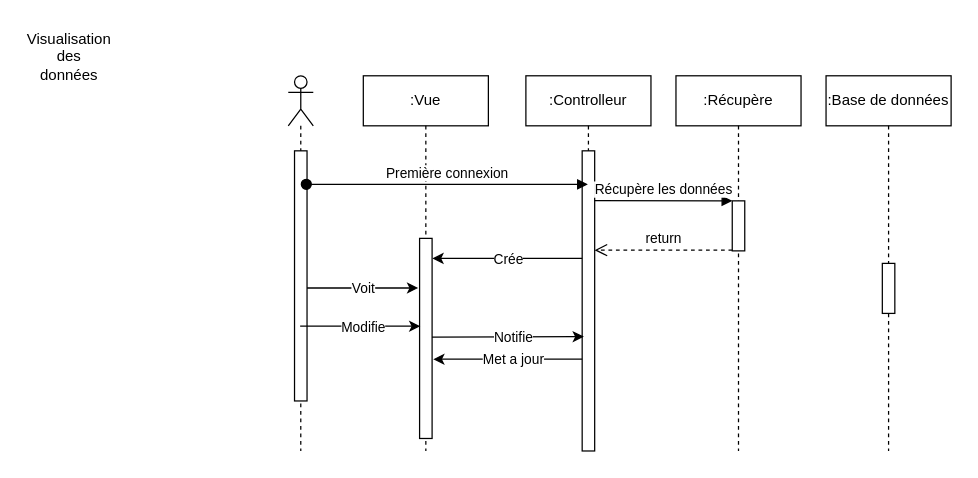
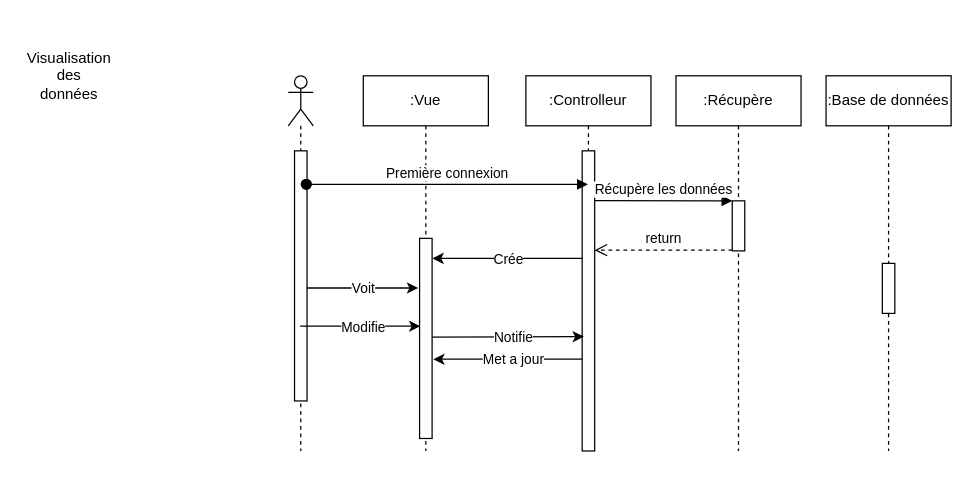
(69, 57) -> (69, 76)
